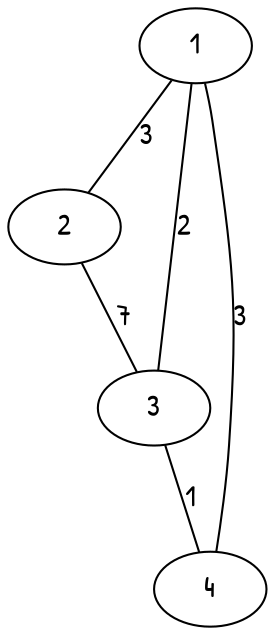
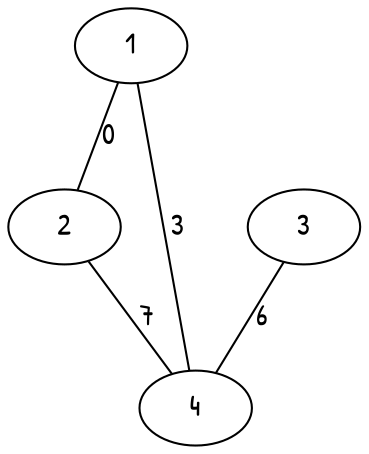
(147, 136) -> (109, 136)
(175, 227) -> none
(109, 318) -> (130, 318)
(192, 499) -> (262, 317)
